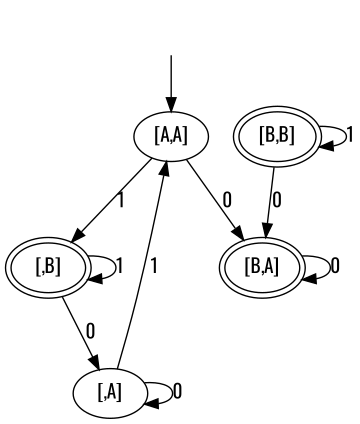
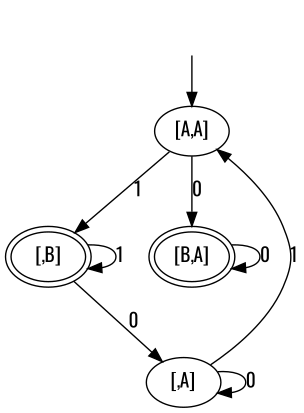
(277, 137) -> none
